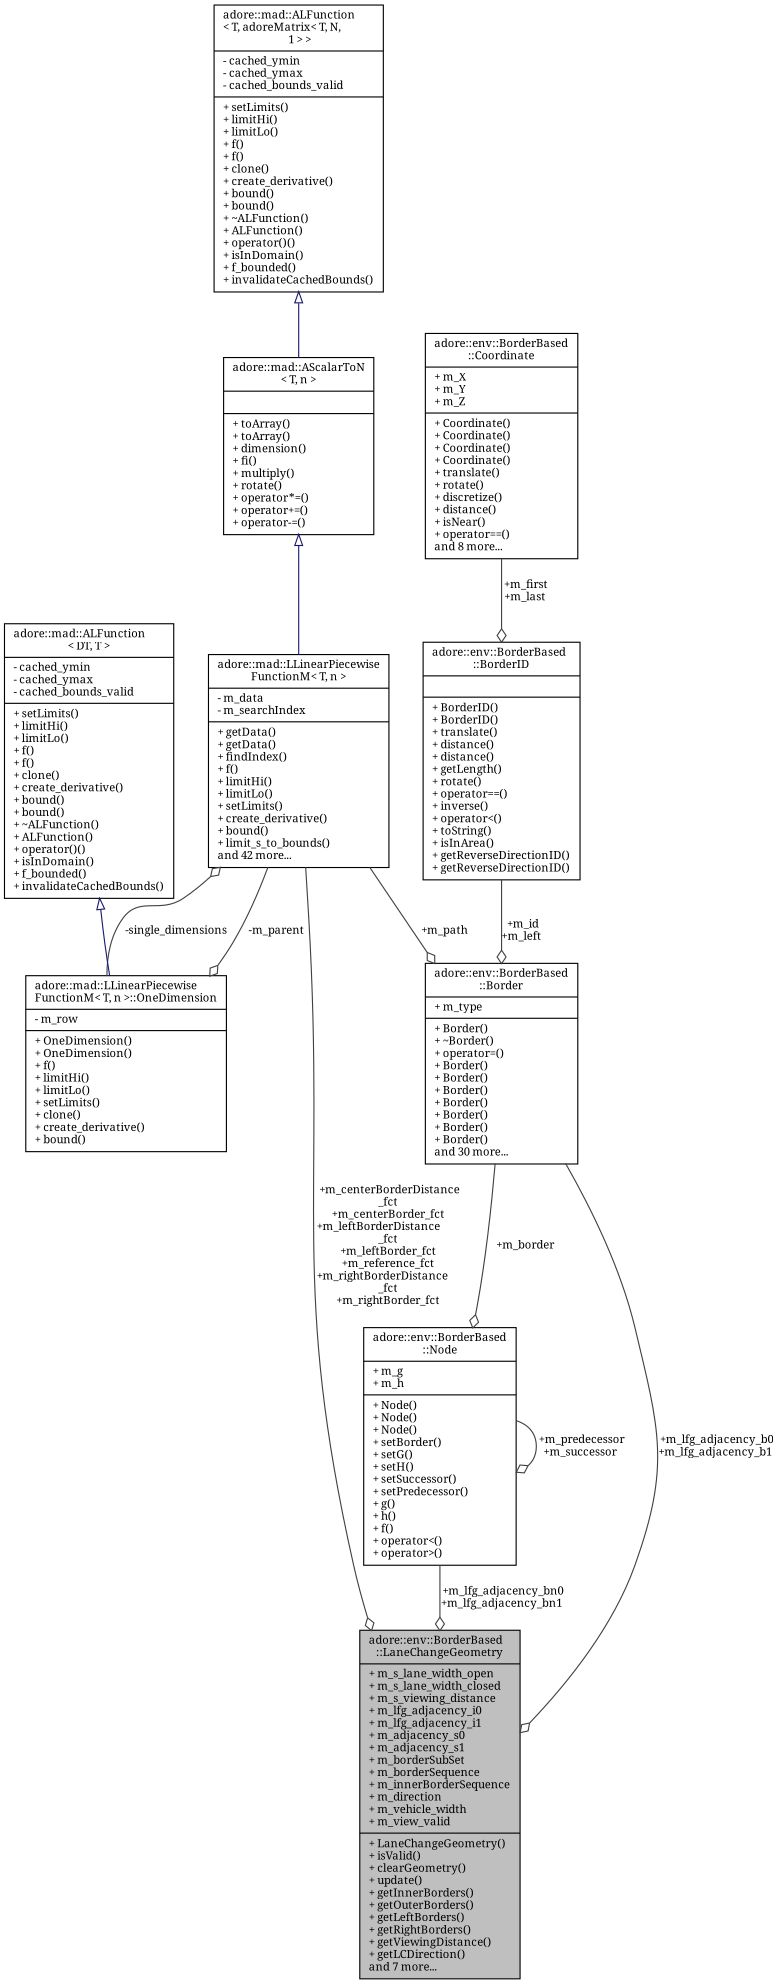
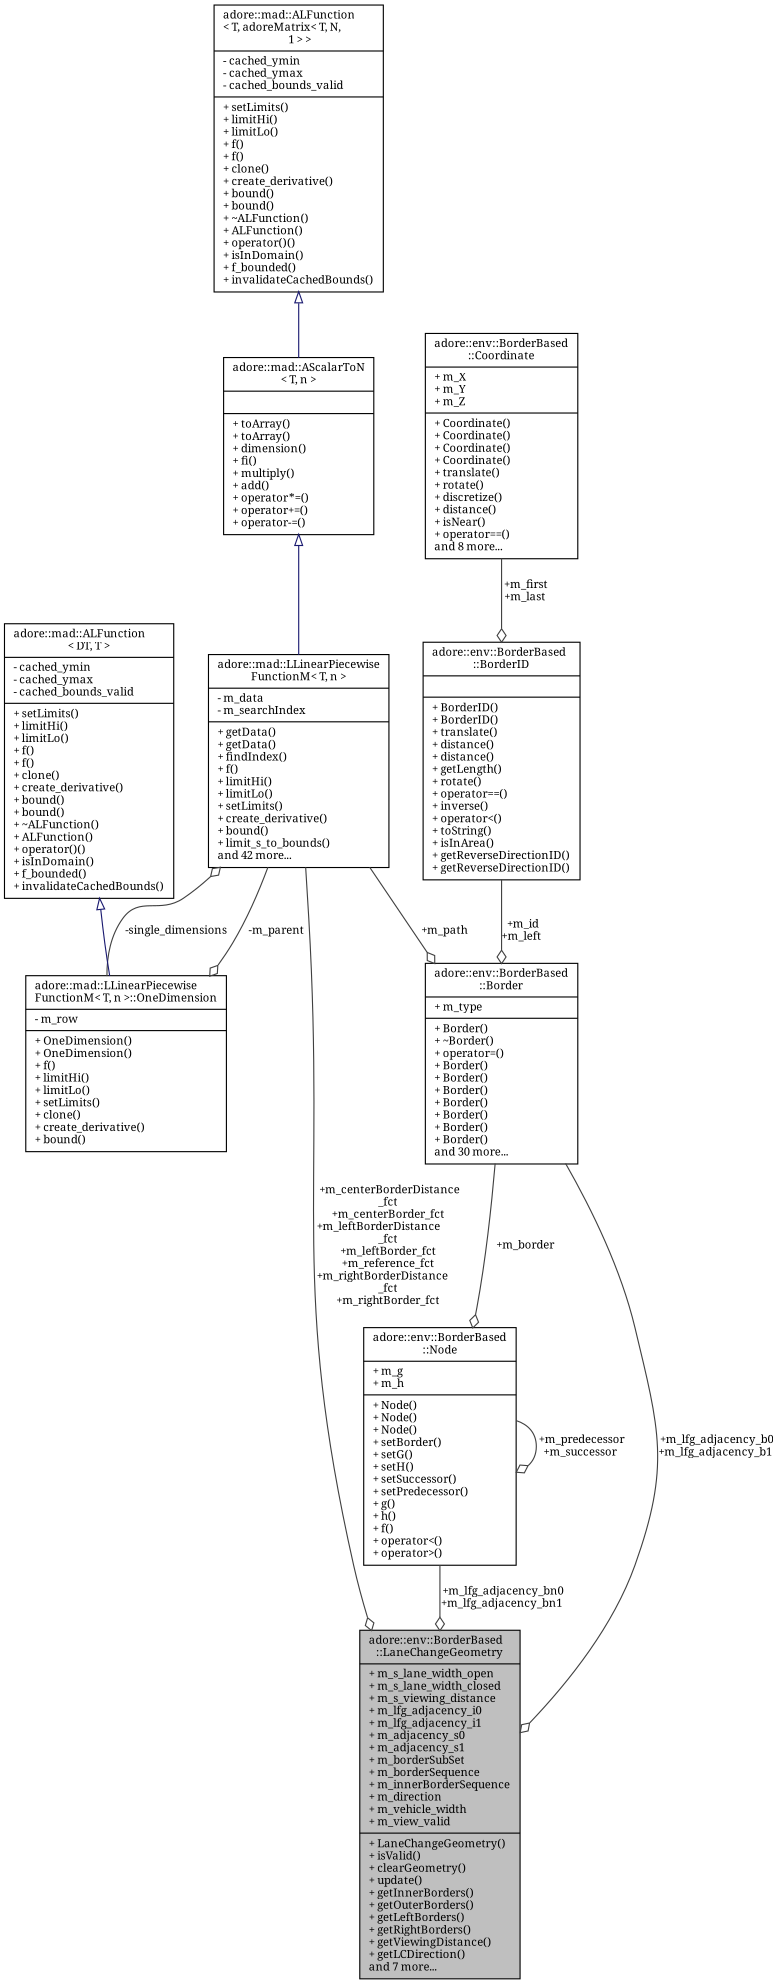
(258, 486) -> (252, 486)
